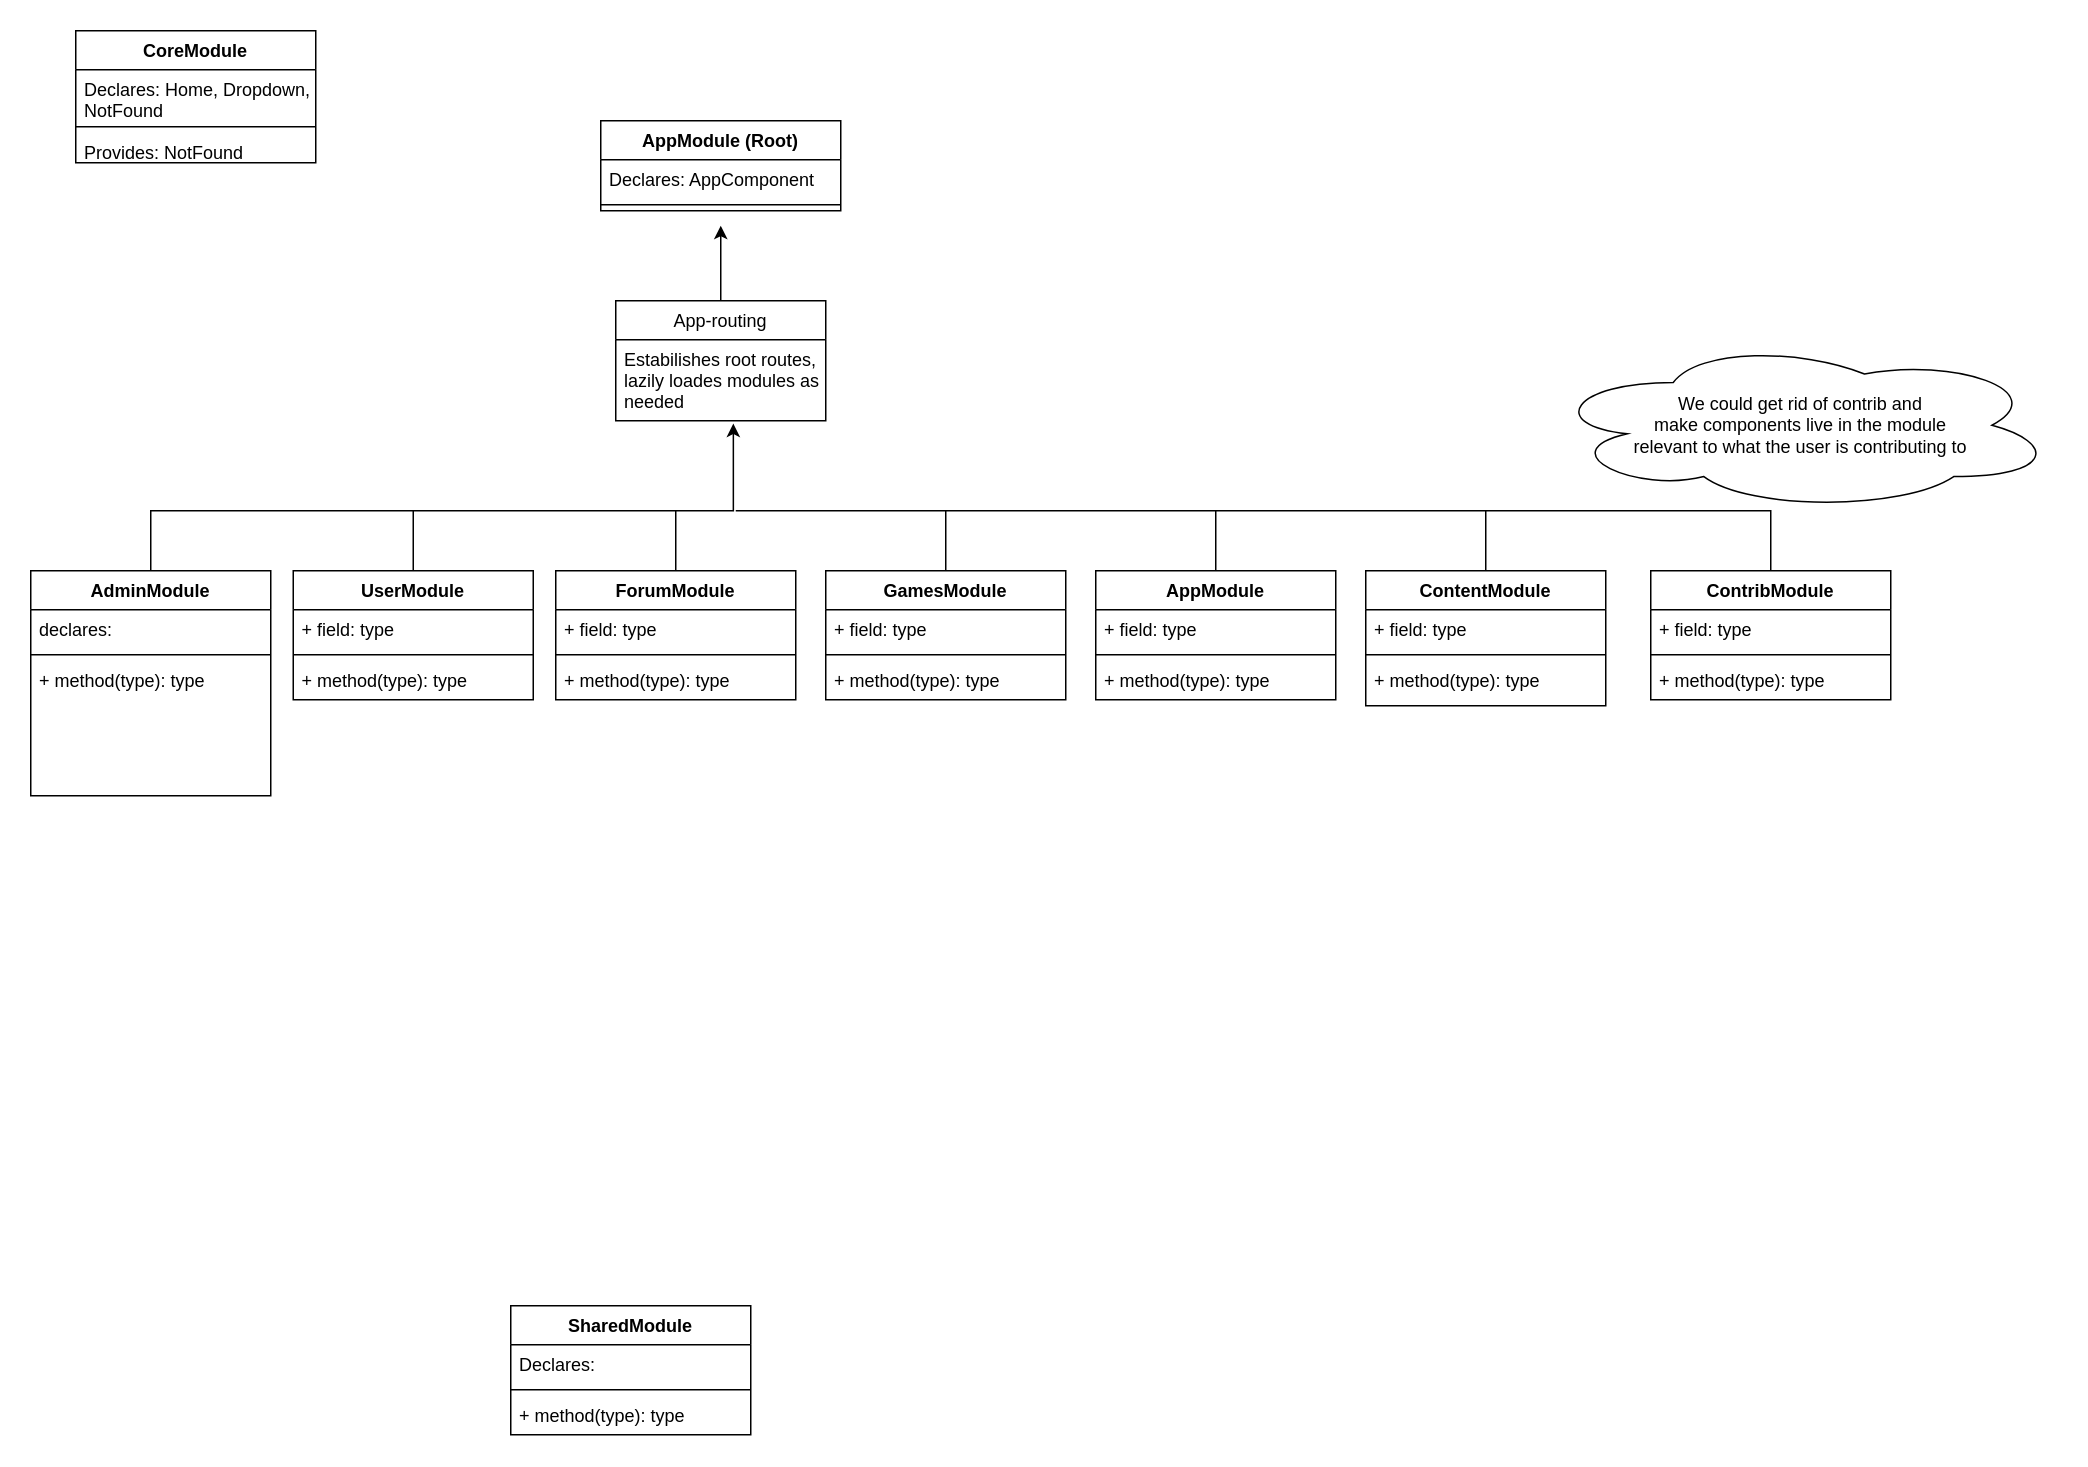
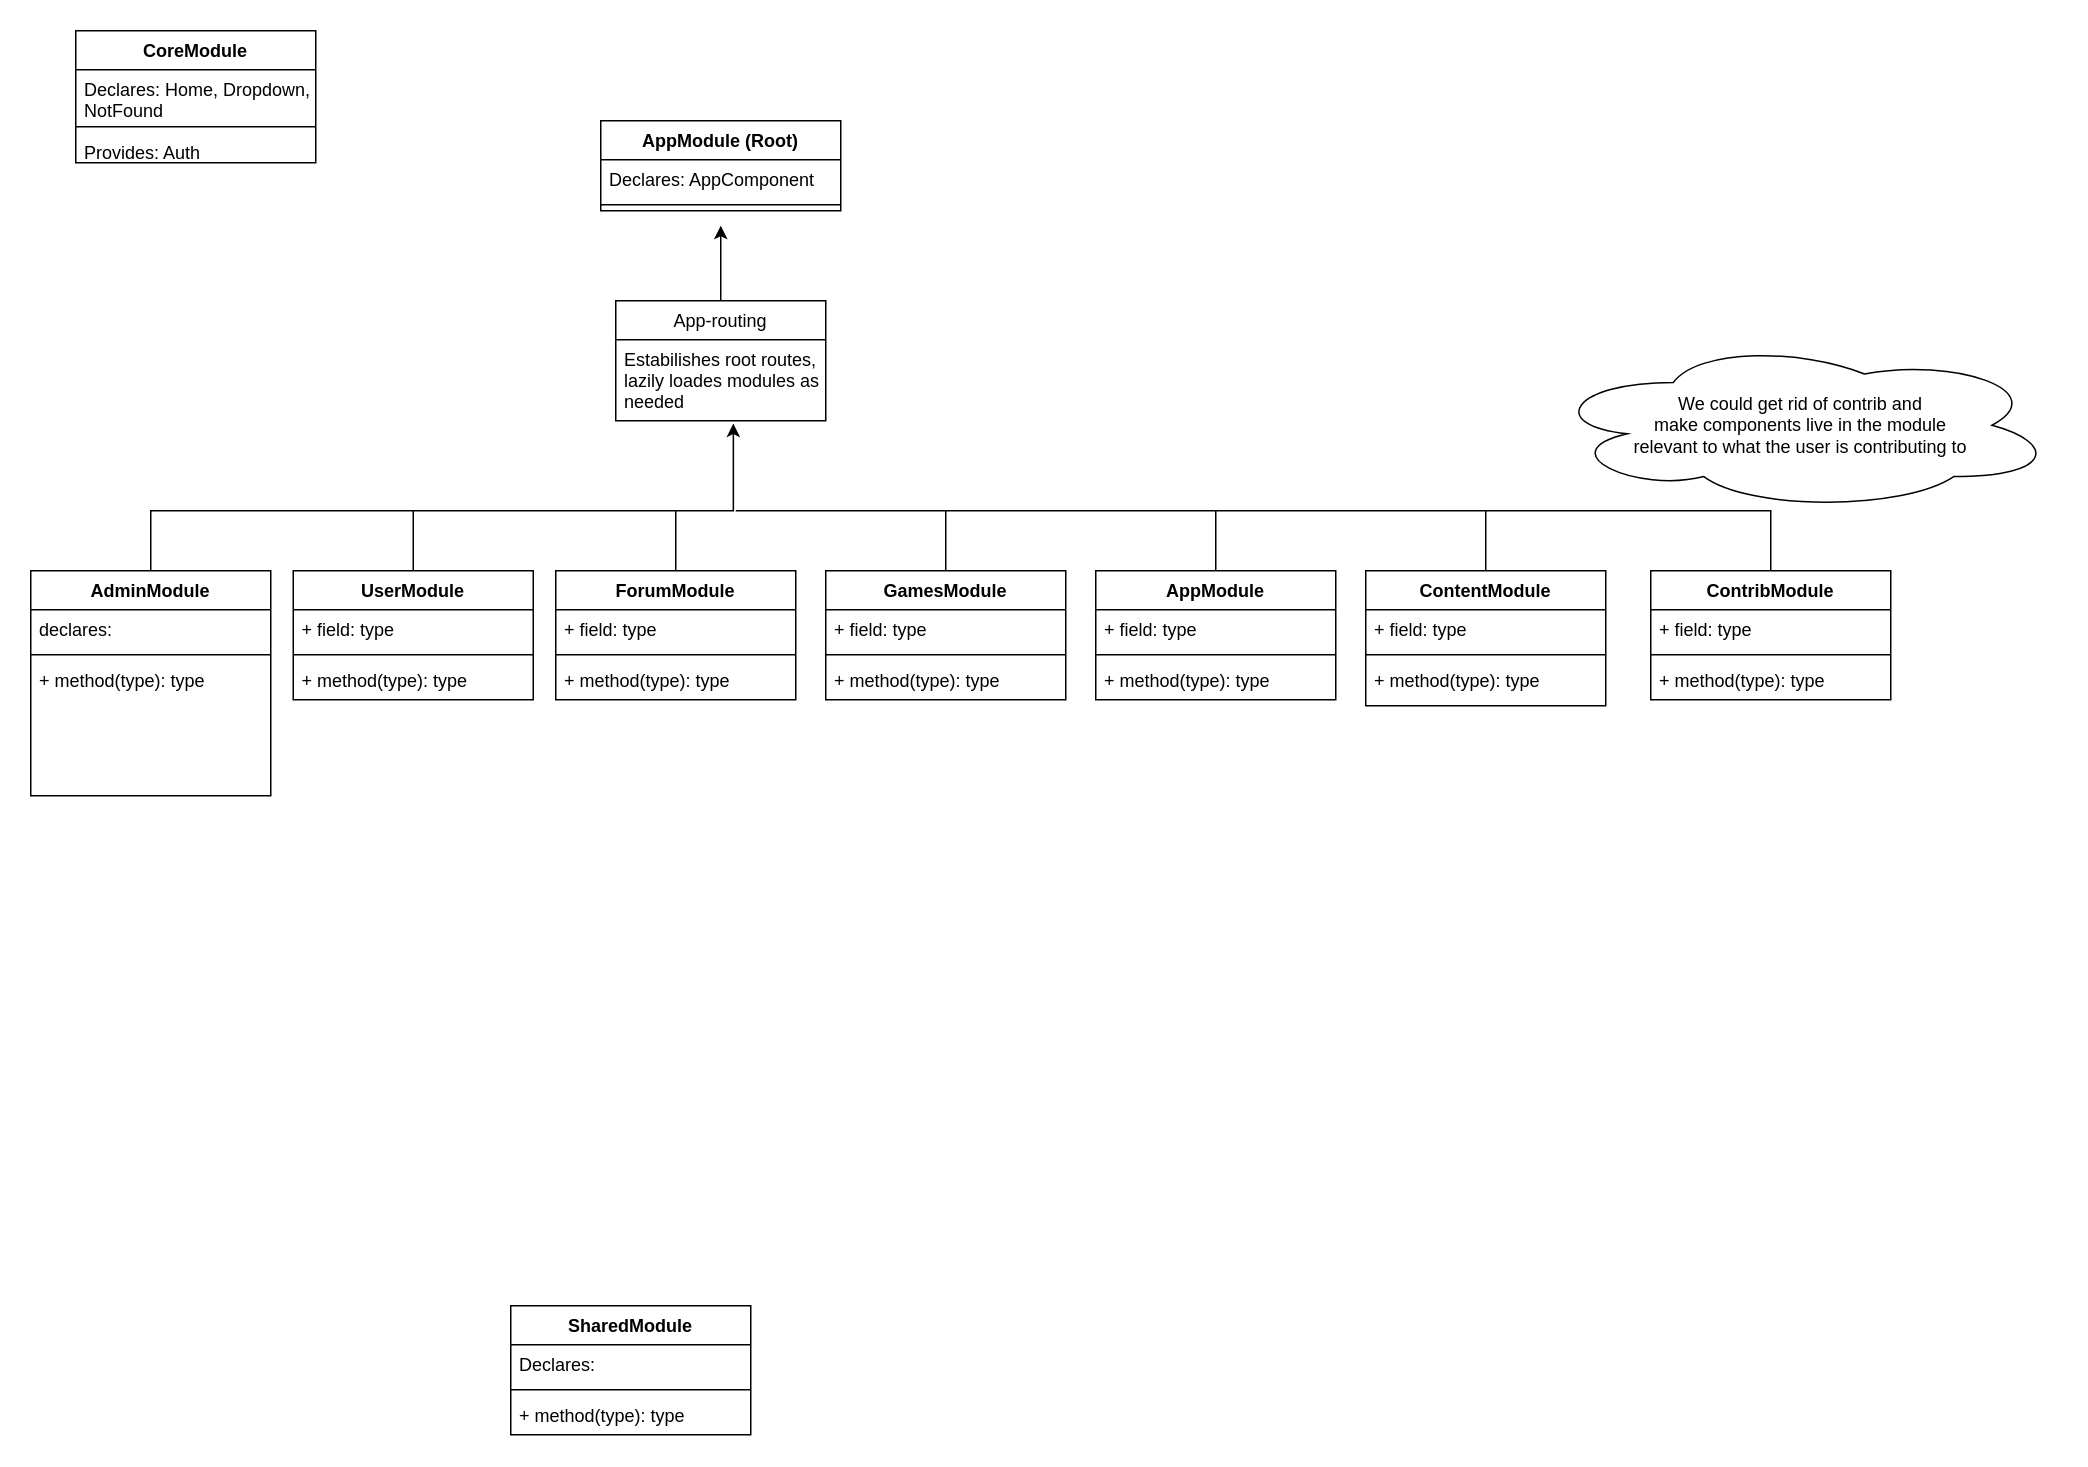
(168, 153) -> (148, 153)
